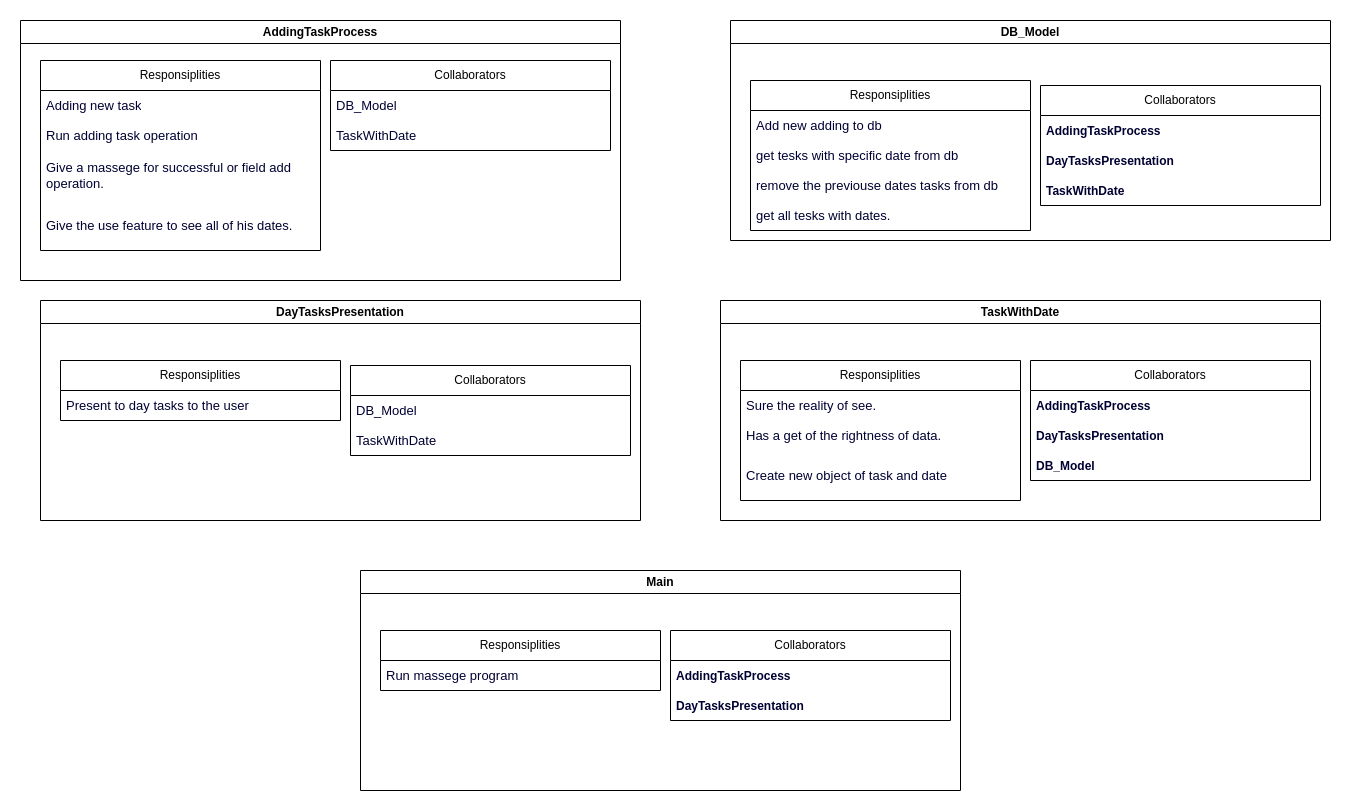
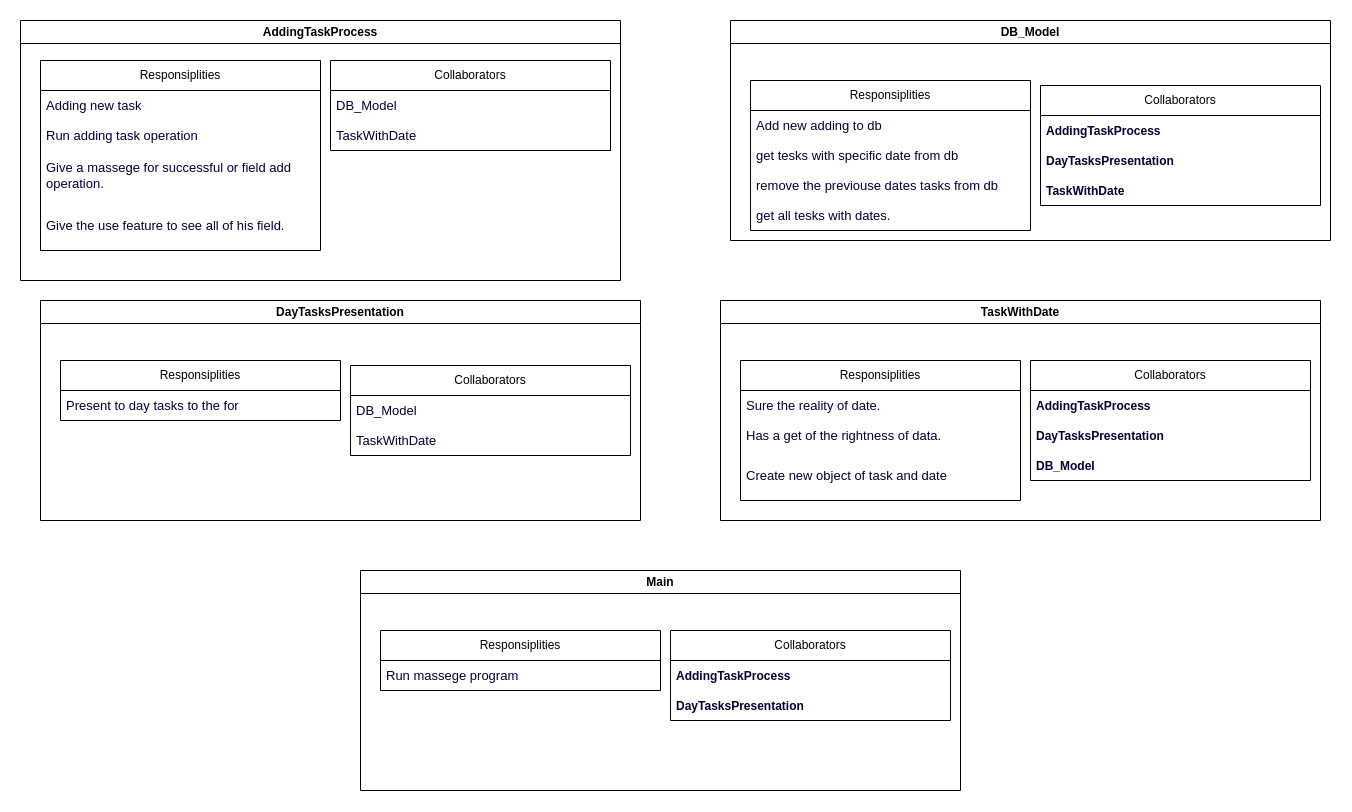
(182, 226) -> (182, 226)
(173, 406) -> (169, 406)
(822, 406) -> (826, 406)
